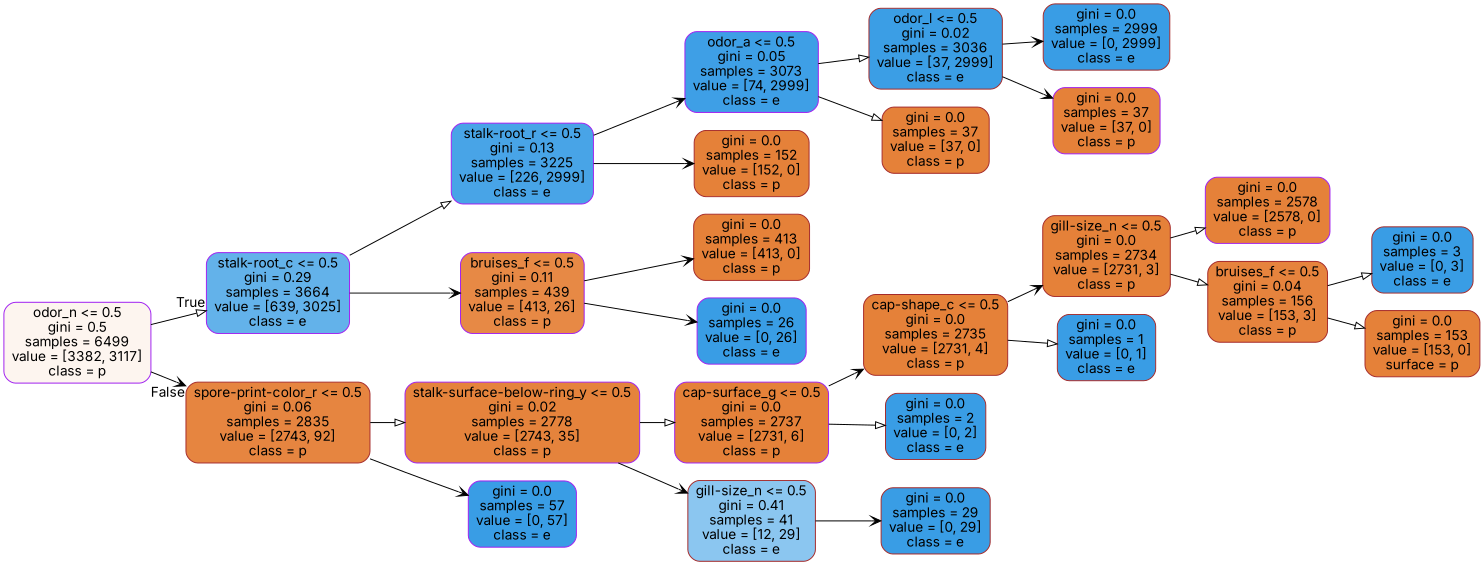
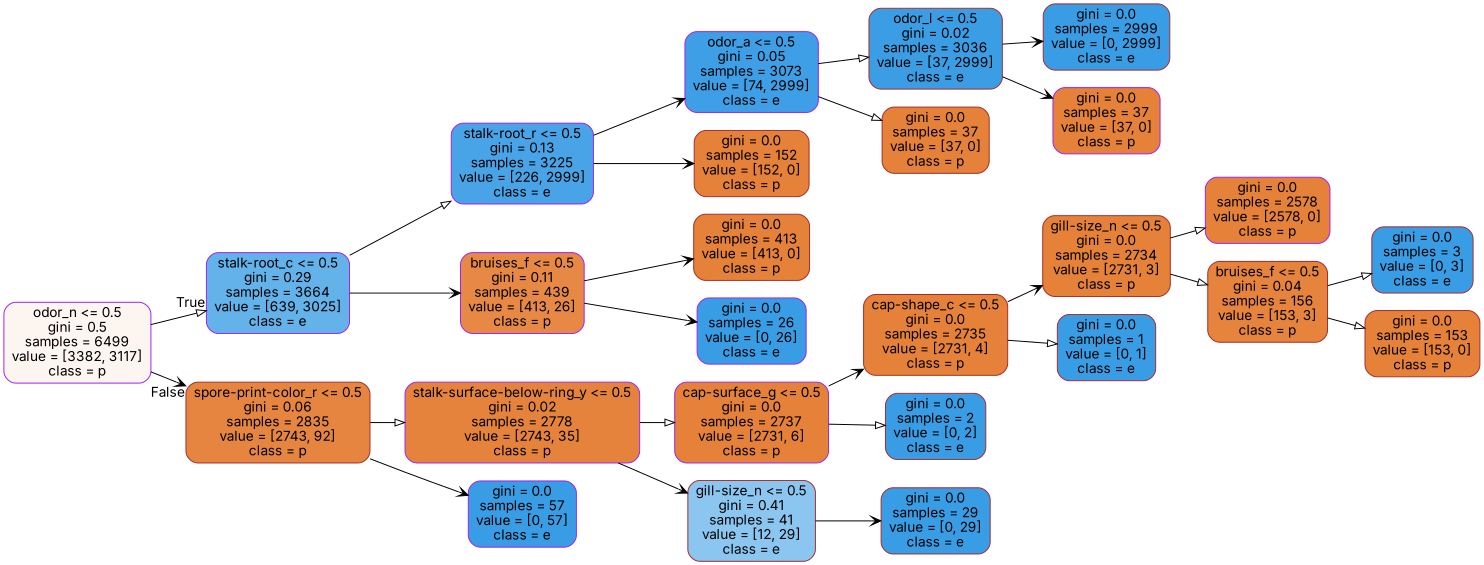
(1422, 344) -> (1422, 344)
